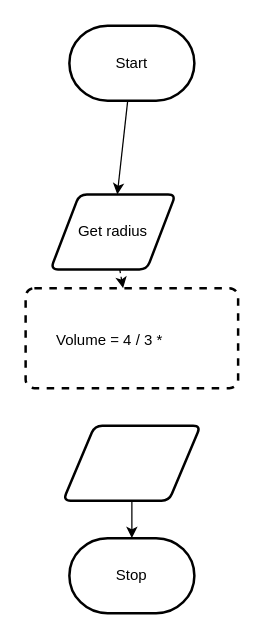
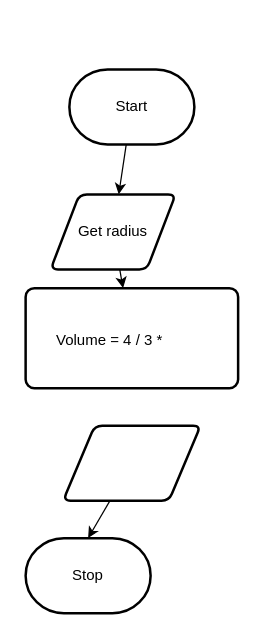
(132, 63) -> (132, 107)
(121, 274) -> (121, 274)
(132, 338) -> (132, 338)
(132, 576) -> (88, 576)
